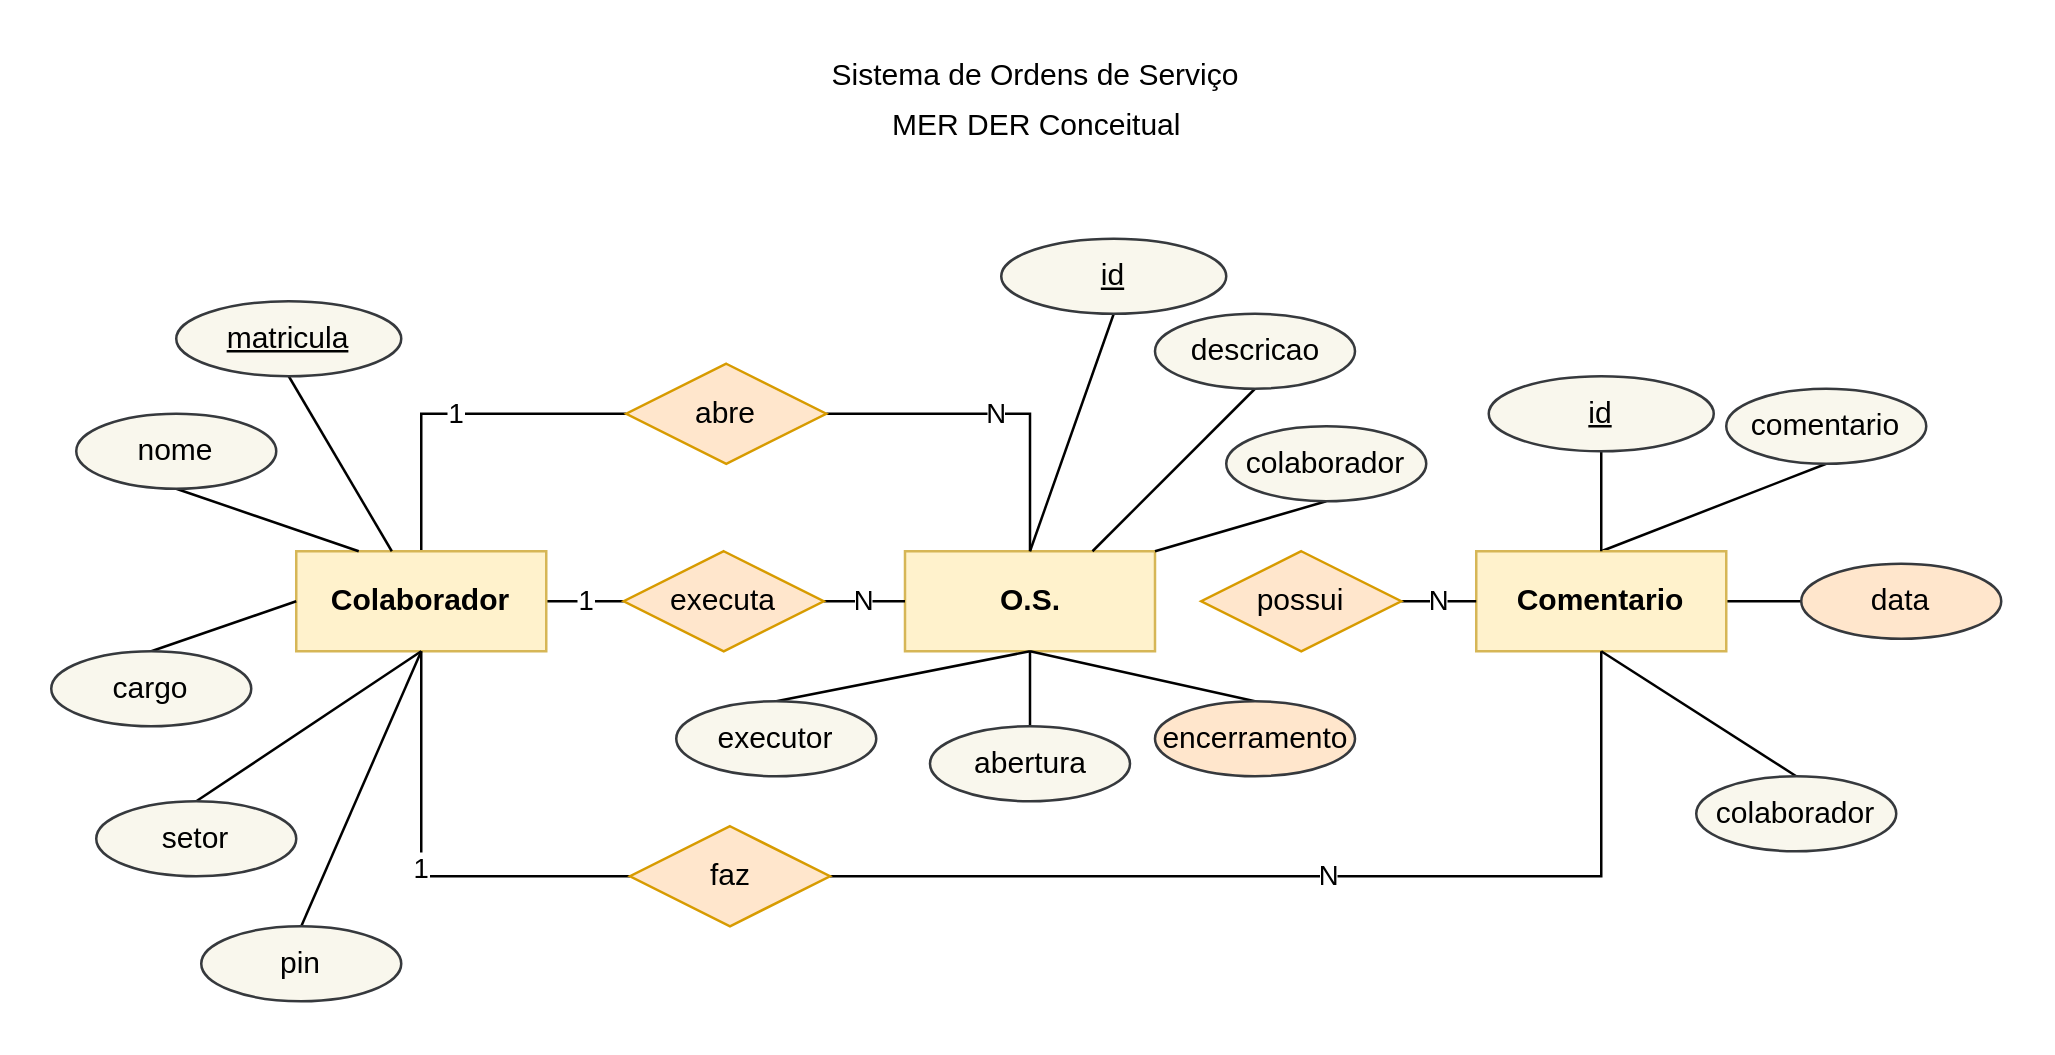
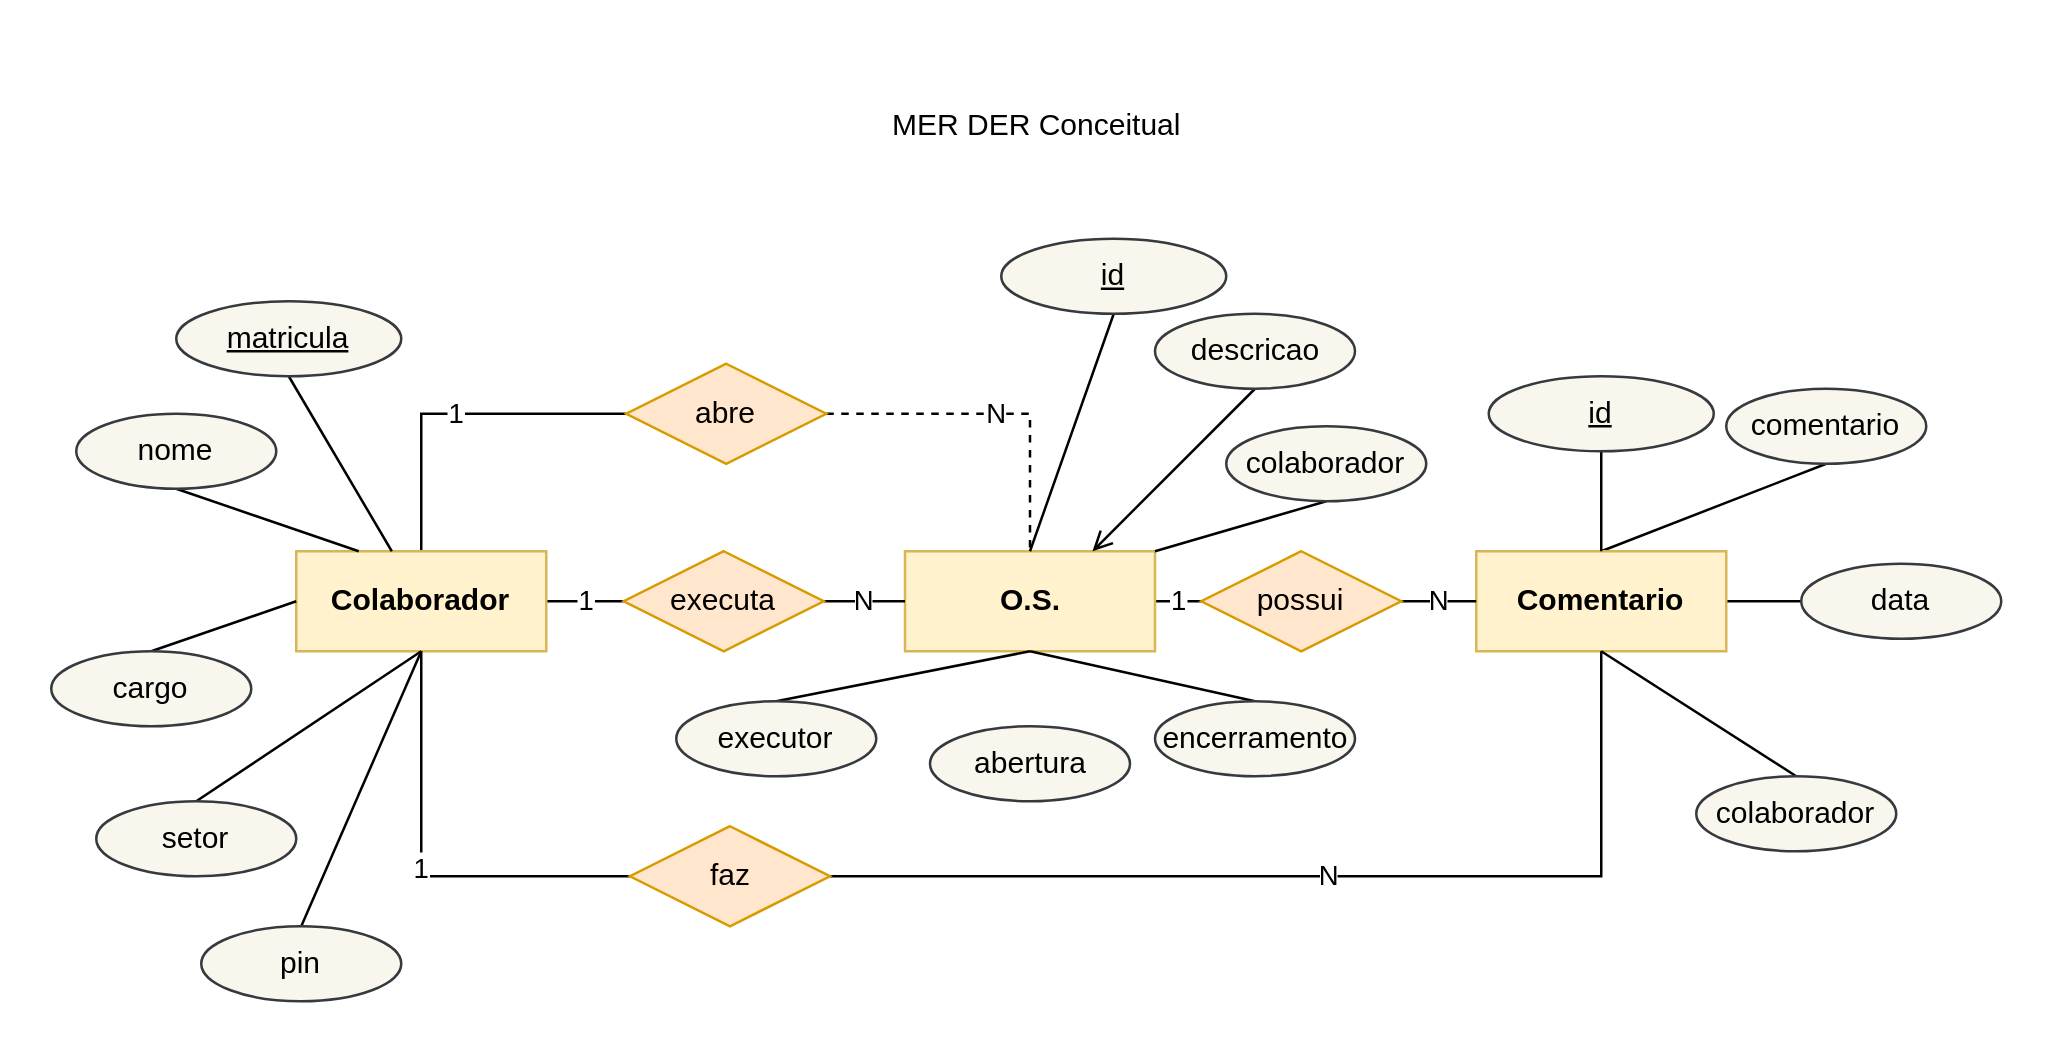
(1036, 76) -> none
(910, 414) -> (910, 414)
(1097, 547) -> (1099, 545)
none -> (1178, 601)
(1901, 601) -> (1901, 601)
(1030, 691) -> none
(1255, 739) -> (1255, 739)
